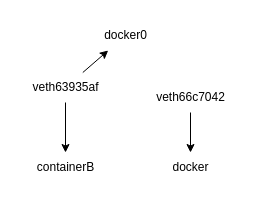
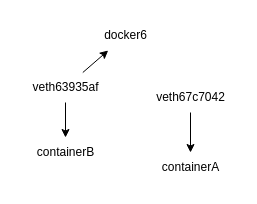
(126, 36) -> (126, 36)
(191, 98) -> (191, 98)
(66, 168) -> (66, 153)
(191, 168) -> (191, 168)
